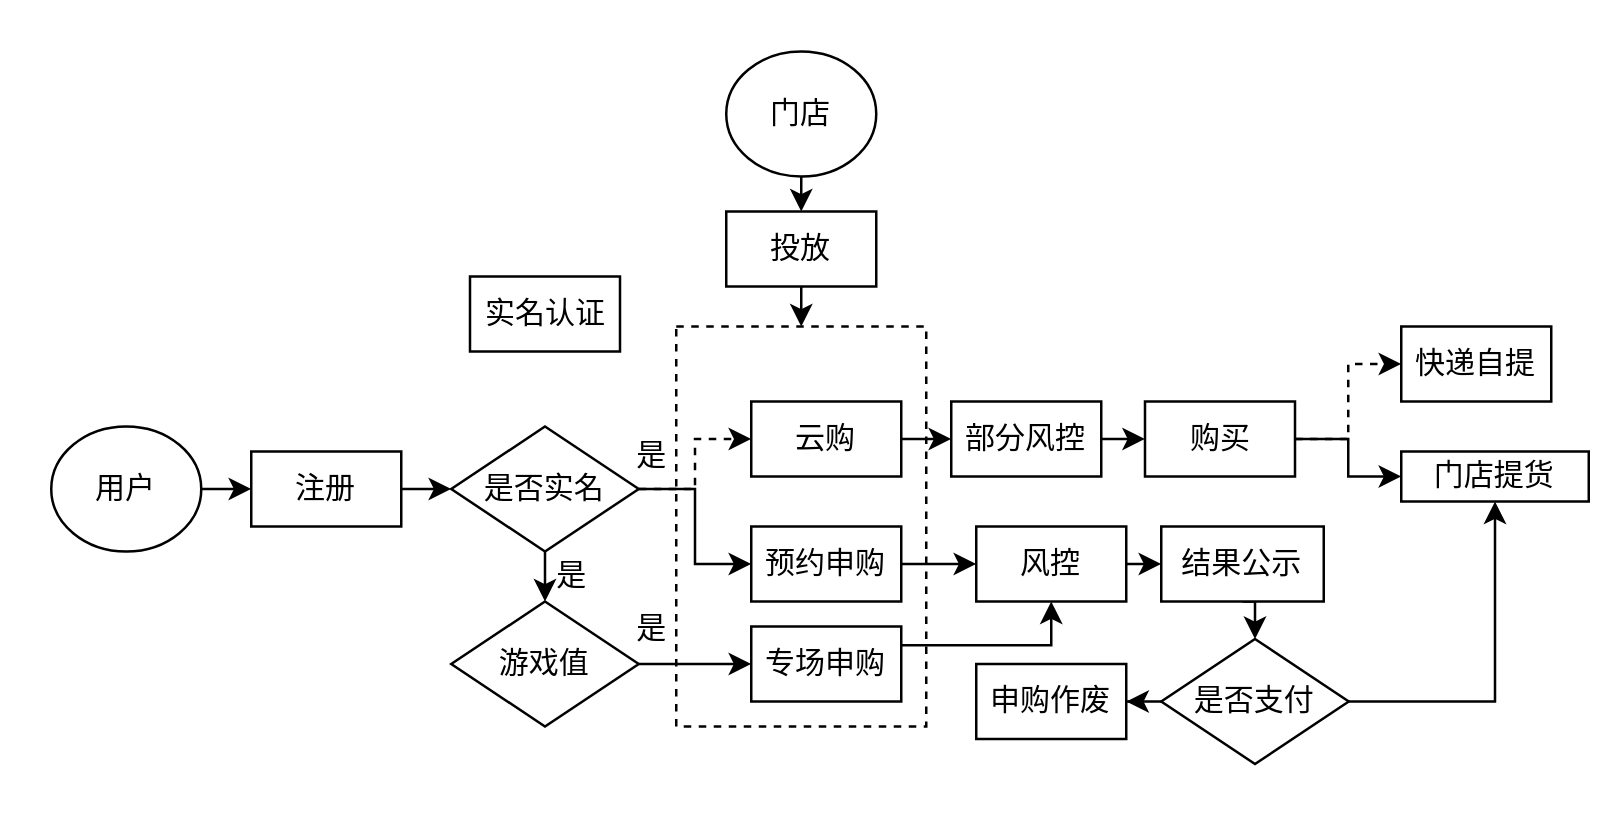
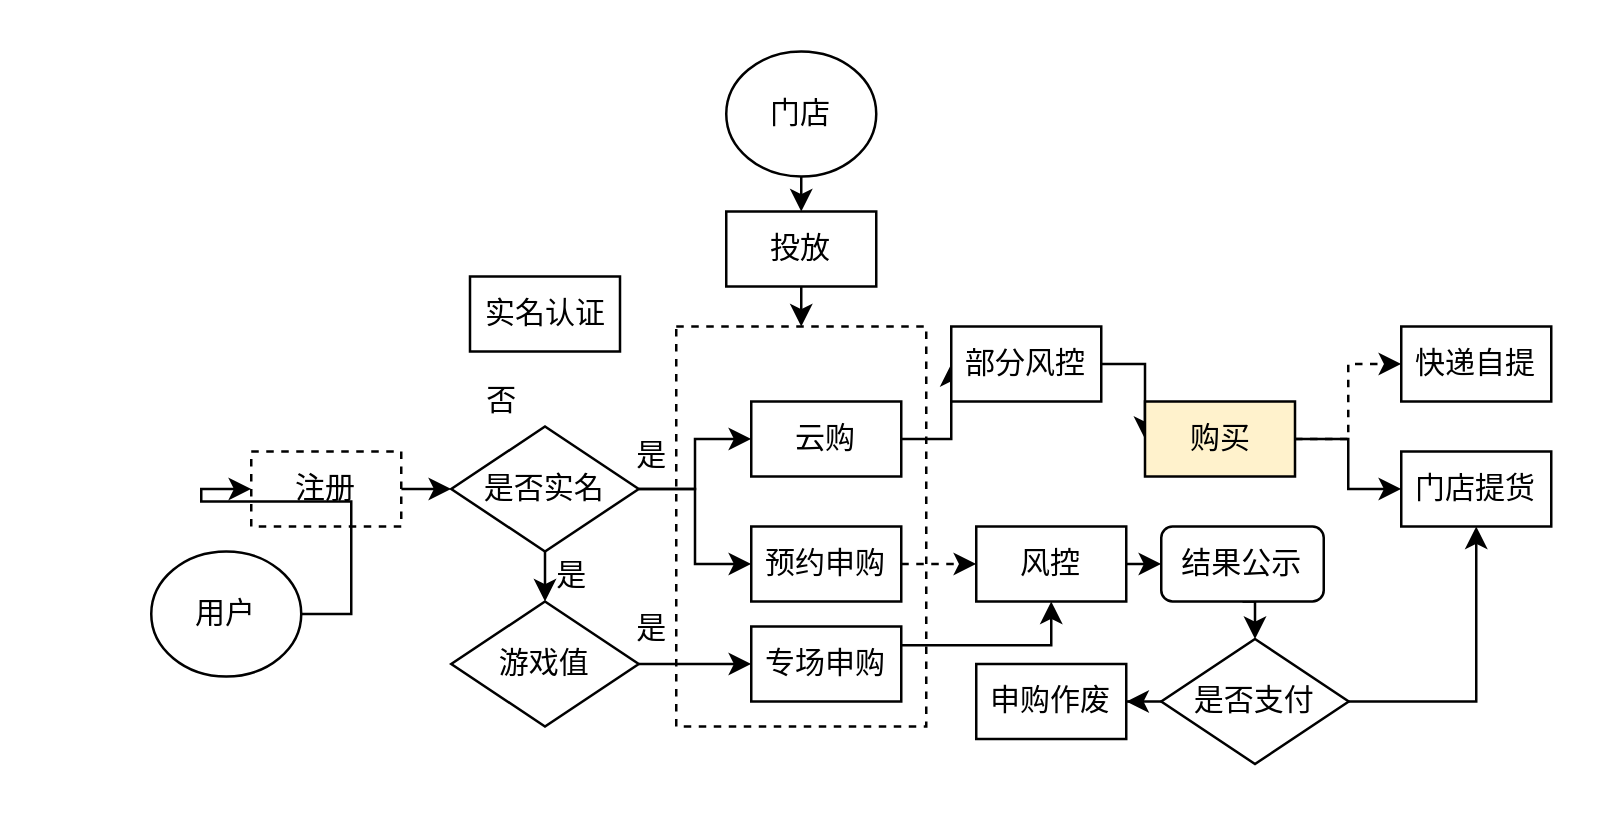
none -> (501, 401)
(1026, 439) -> (1026, 364)
(1220, 439) -> (1220, 439)
(695, 442) -> (695, 442)
(1495, 476) -> (1476, 489)
(126, 489) -> (226, 614)
(326, 489) -> (326, 489)
(932, 564) -> (932, 564)
(1243, 564) -> (1243, 564)
